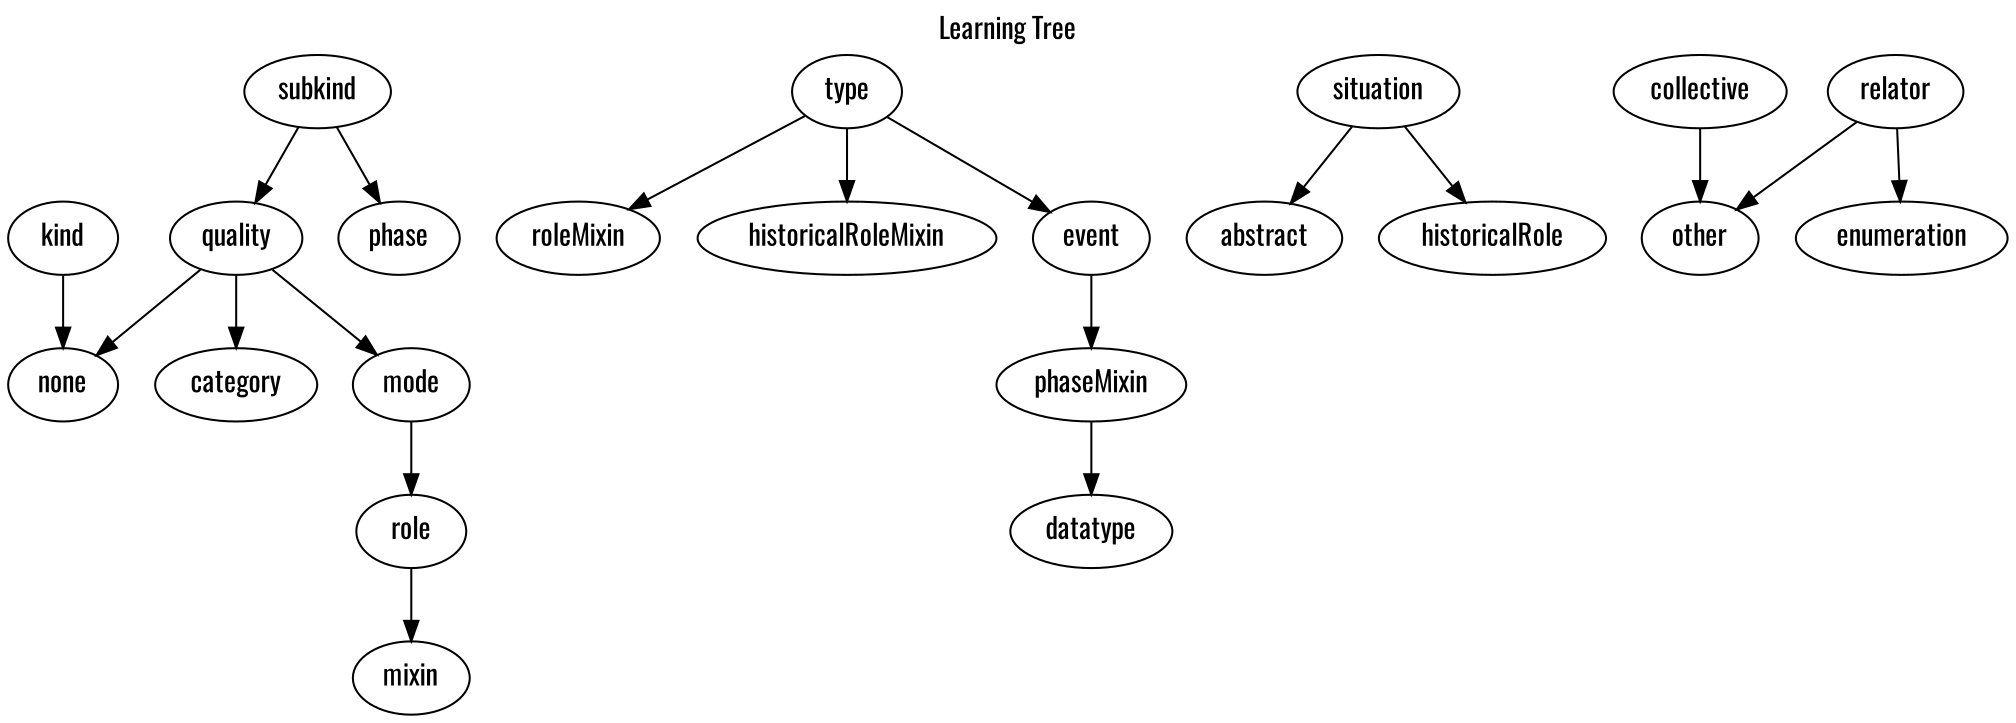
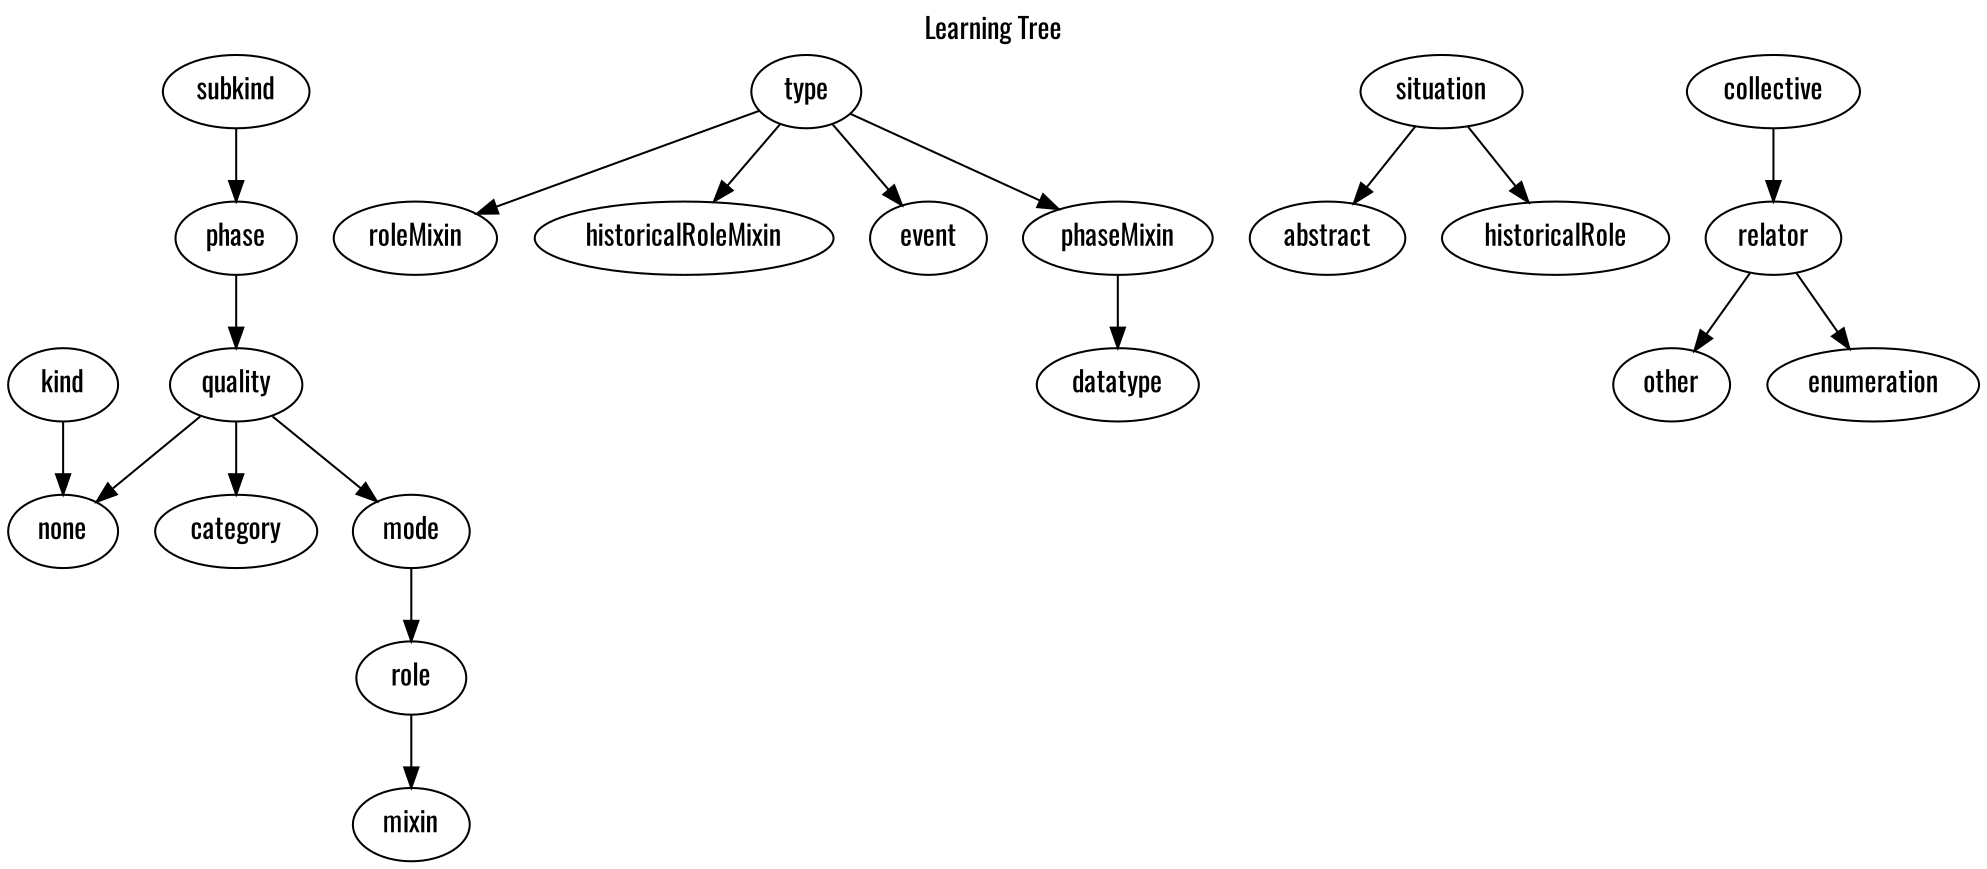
(1700, 155) -> (1773, 155)
(282, 156) -> (236, 302)
(1091, 302) -> (945, 157)
